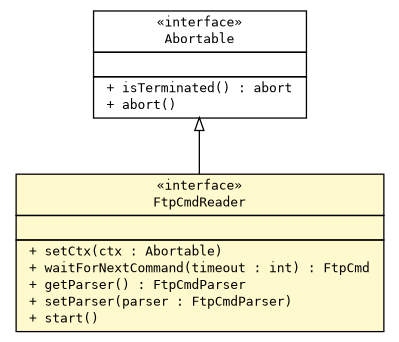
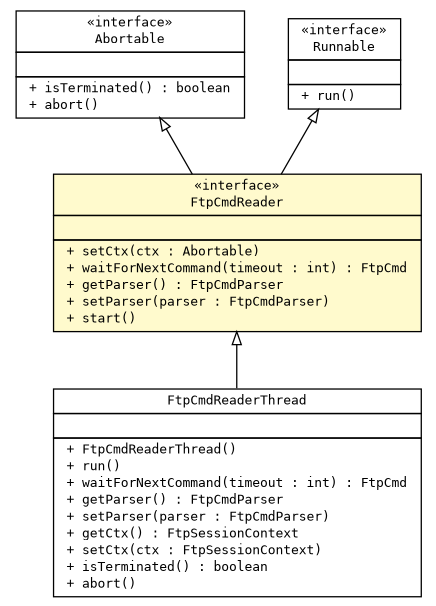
none -> (344, 64)
(200, 88) -> (130, 88)
none -> (237, 492)
